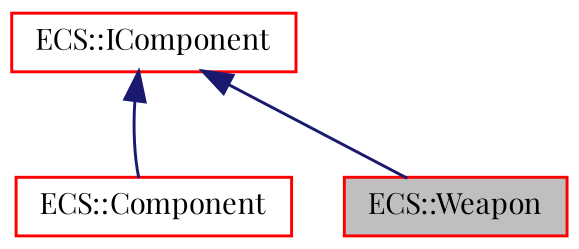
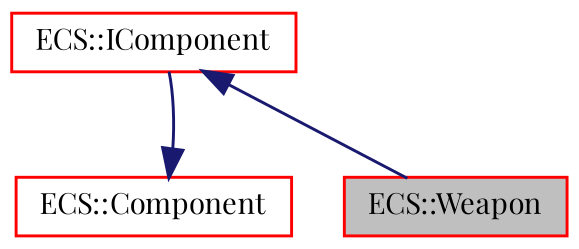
(134, 140) -> (173, 110)
